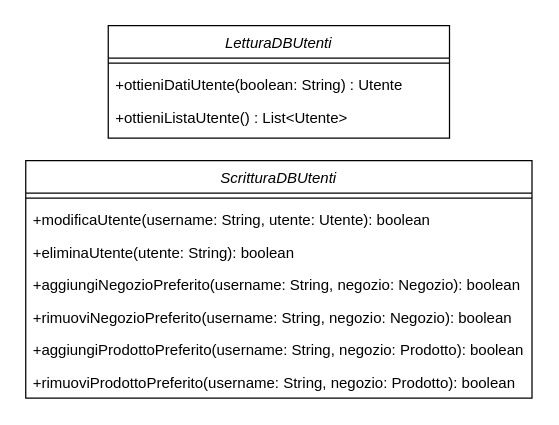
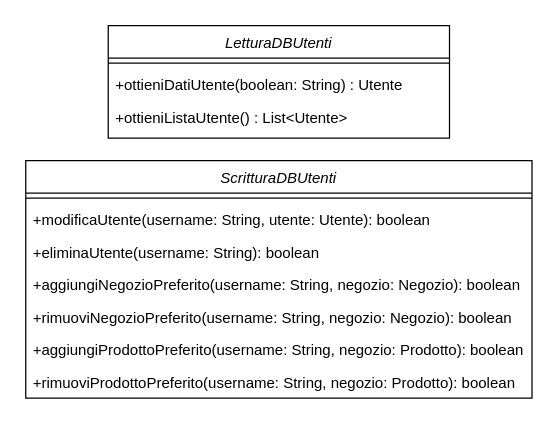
(179, 253) -> (187, 253)
